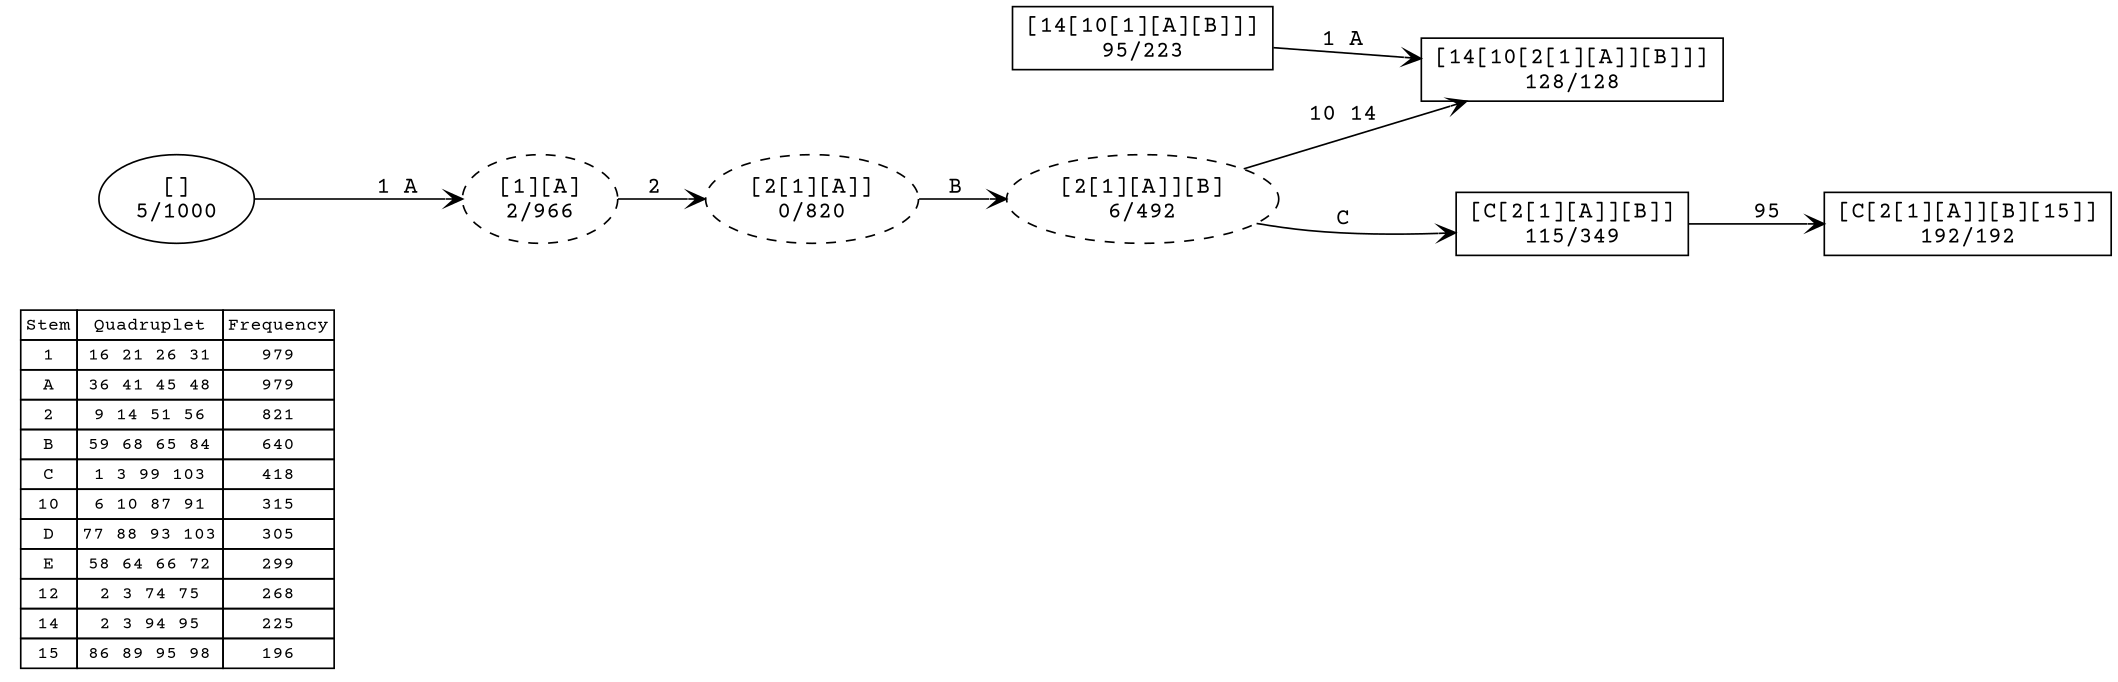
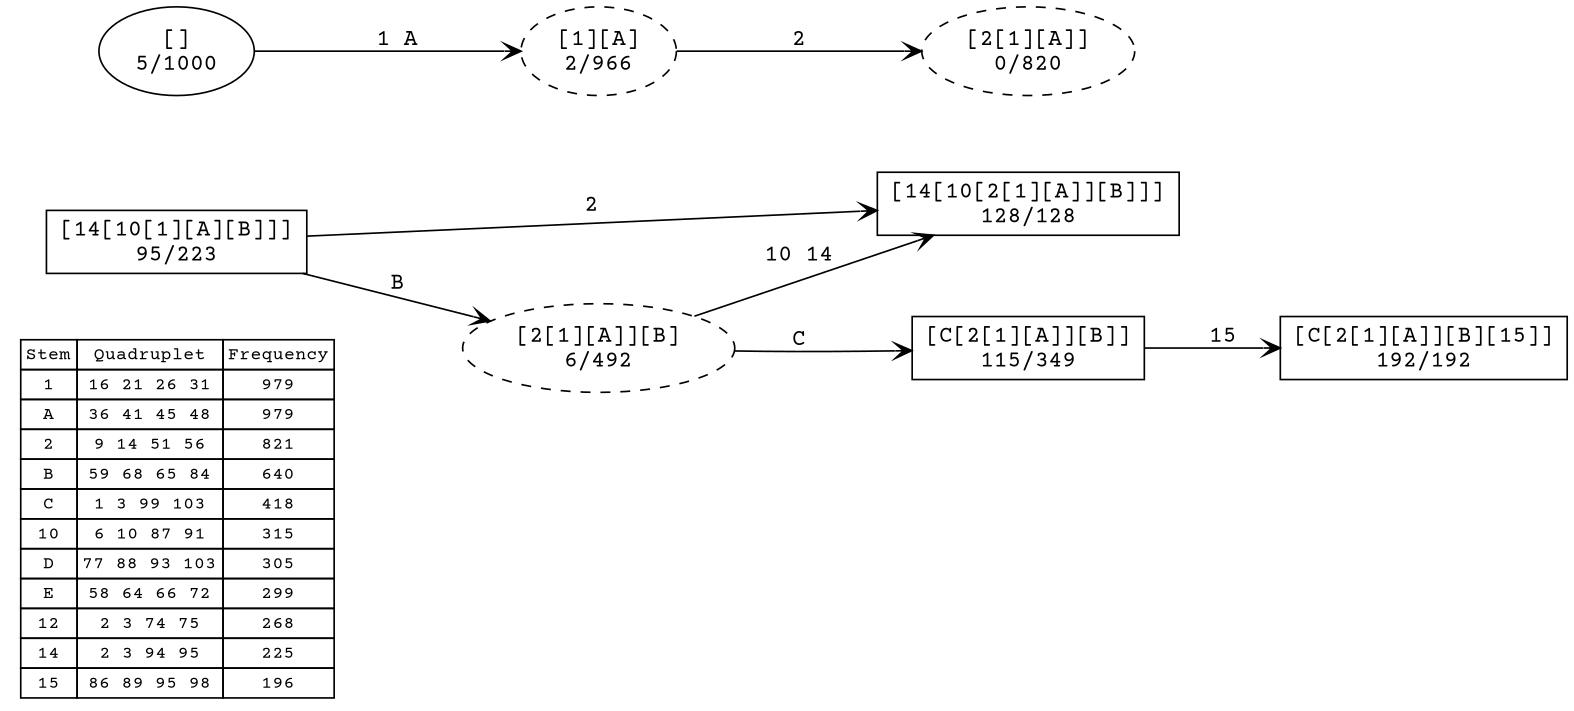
(1350, 39) -> (599, 205)
(954, 199) -> (388, 295)
(1774, 211) -> (1230, 336)
